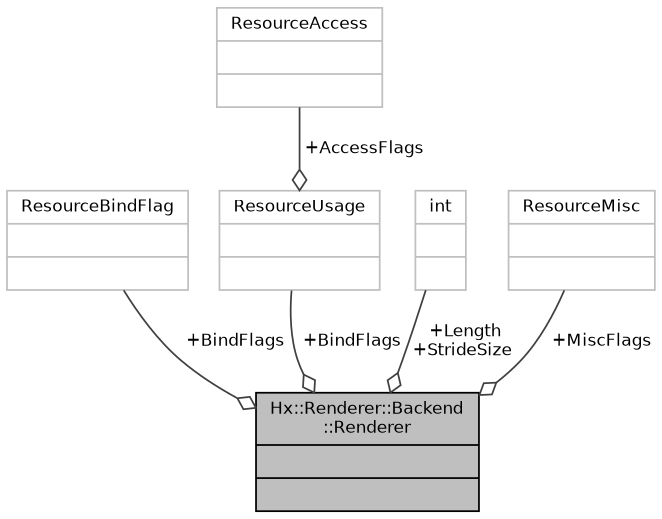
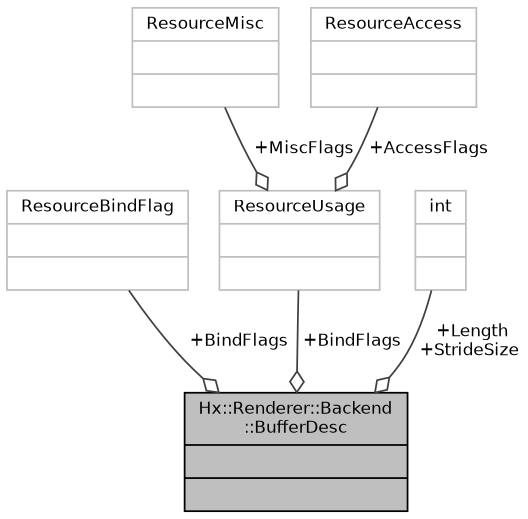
(537, 341) -> (240, 140)
(367, 428) -> (296, 428)
